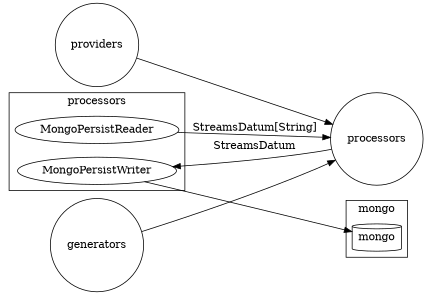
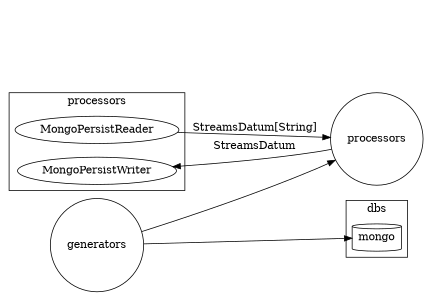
(97, 45) -> none
(245, 206) -> (244, 241)
(377, 209) -> (377, 209)
